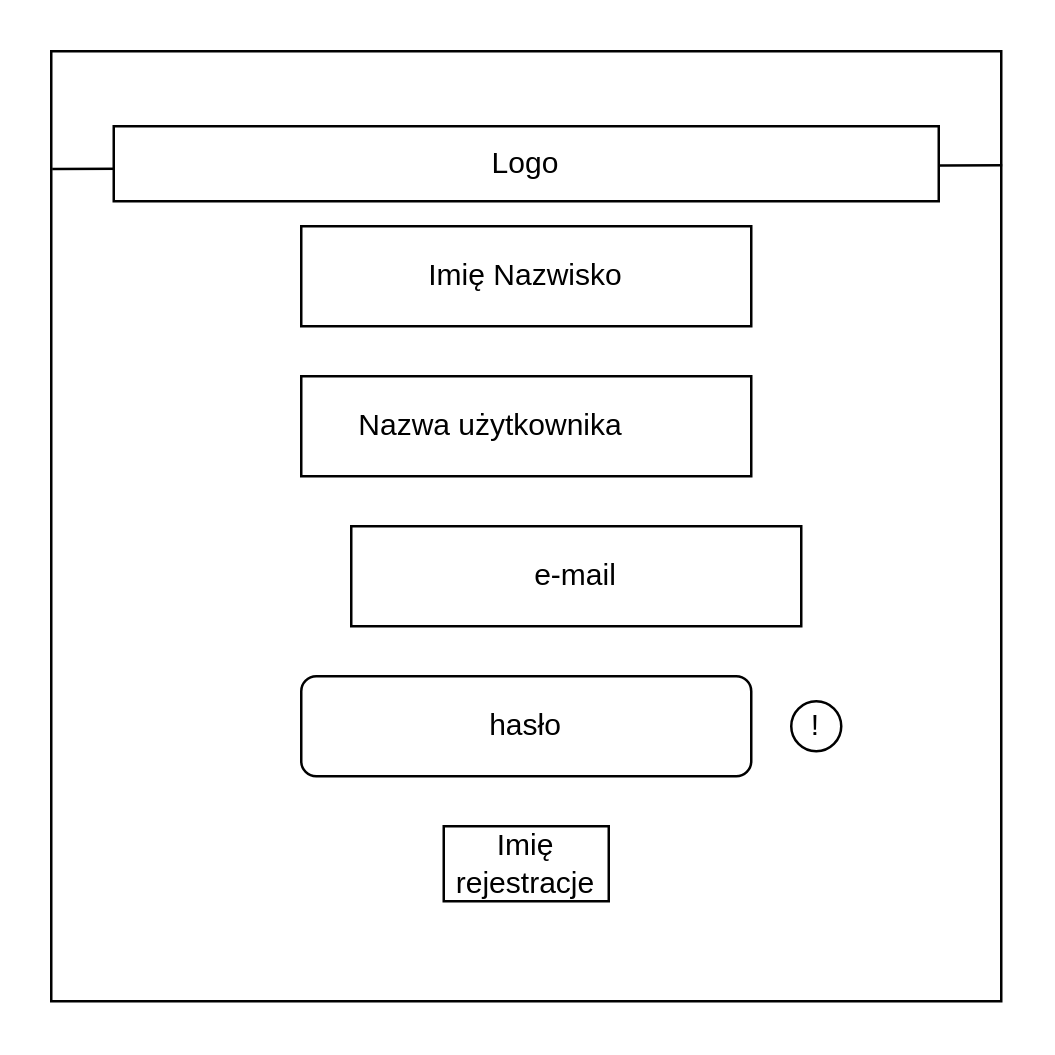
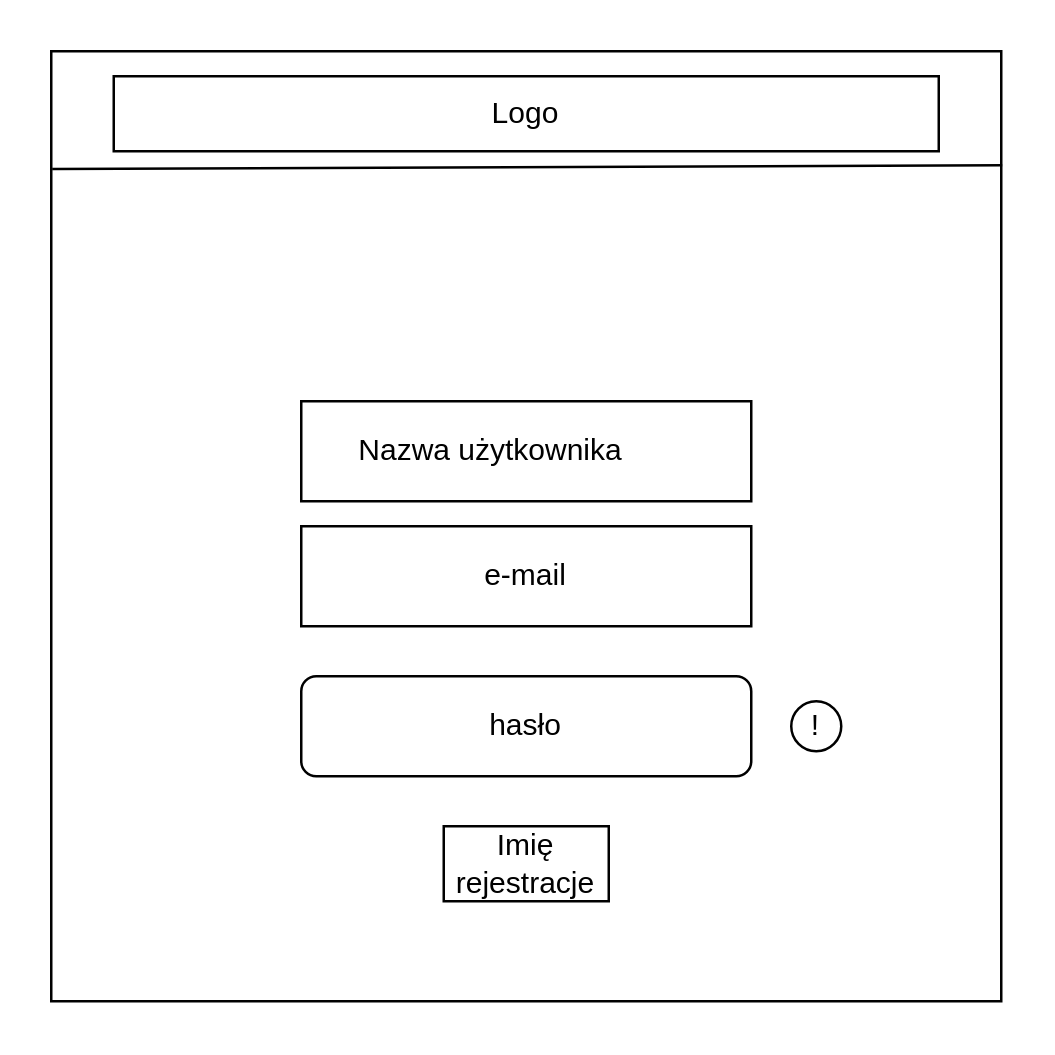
(526, 164) -> (526, 114)
(526, 276) -> none
(526, 426) -> (526, 451)
(576, 576) -> (526, 576)
